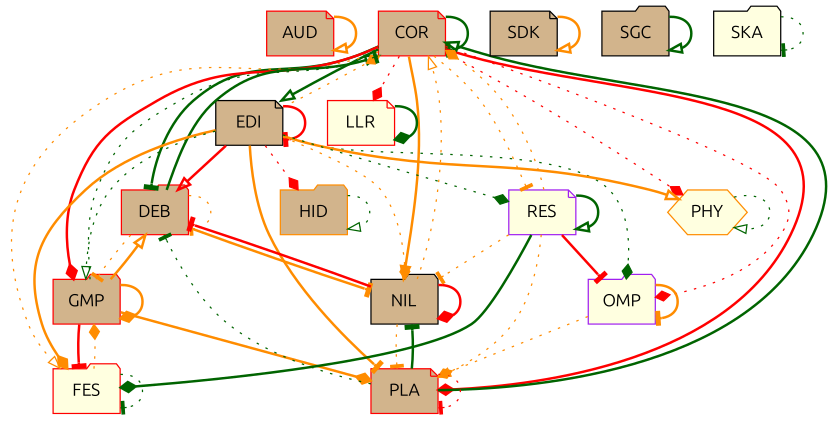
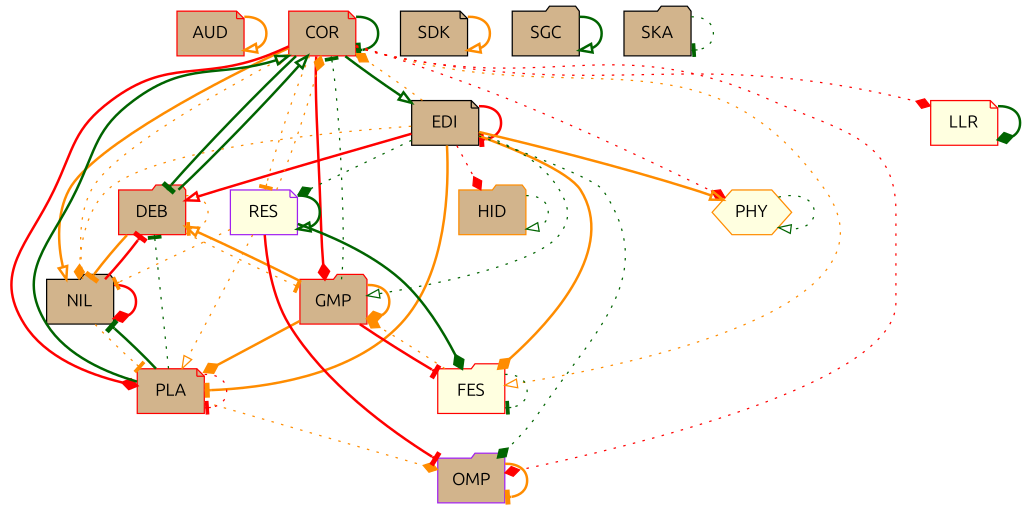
(747, 34) -> (658, 34)
(622, 302) -> (471, 481)
(520, 344) -> (314, 434)
